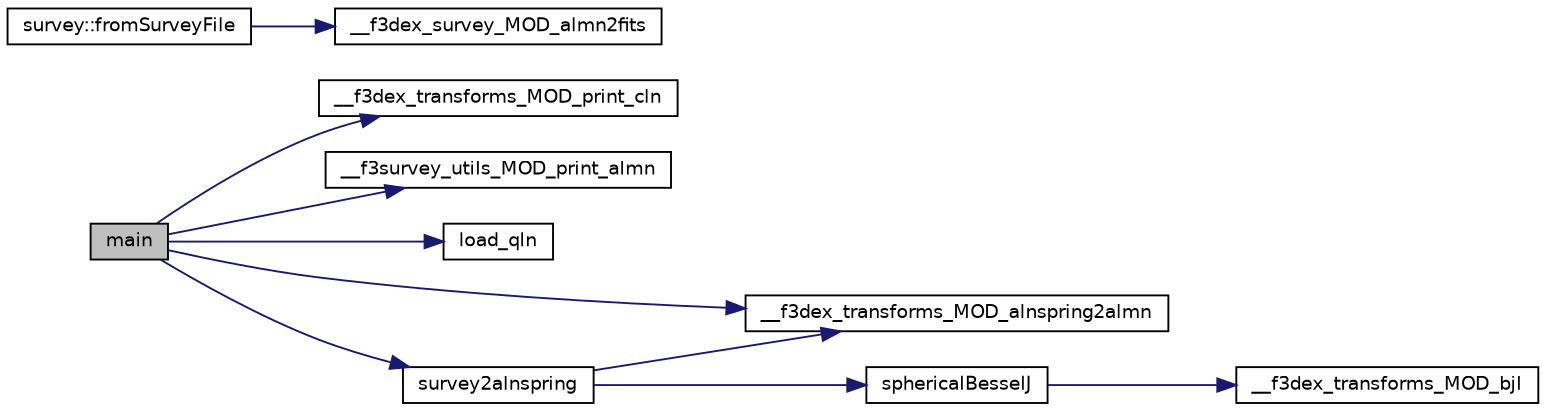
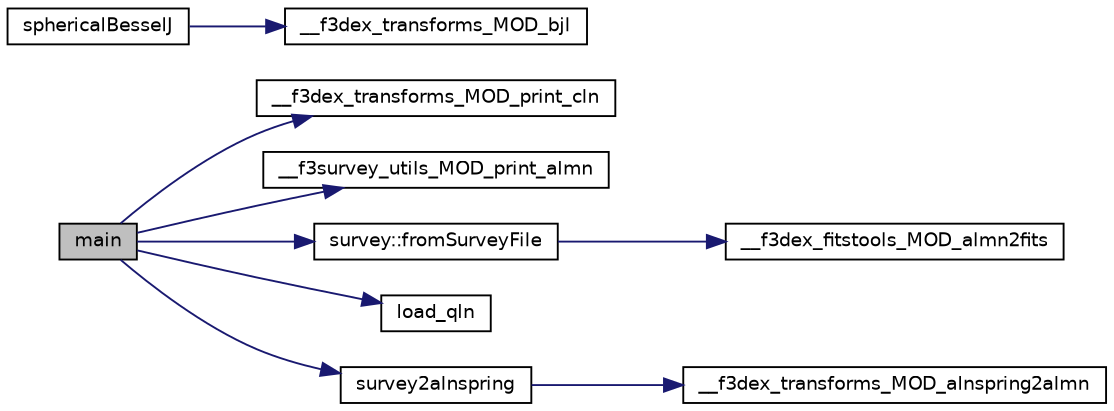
(498, 26) -> (895, 242)
(446, 291) -> (216, 242)
(721, 385) -> none
